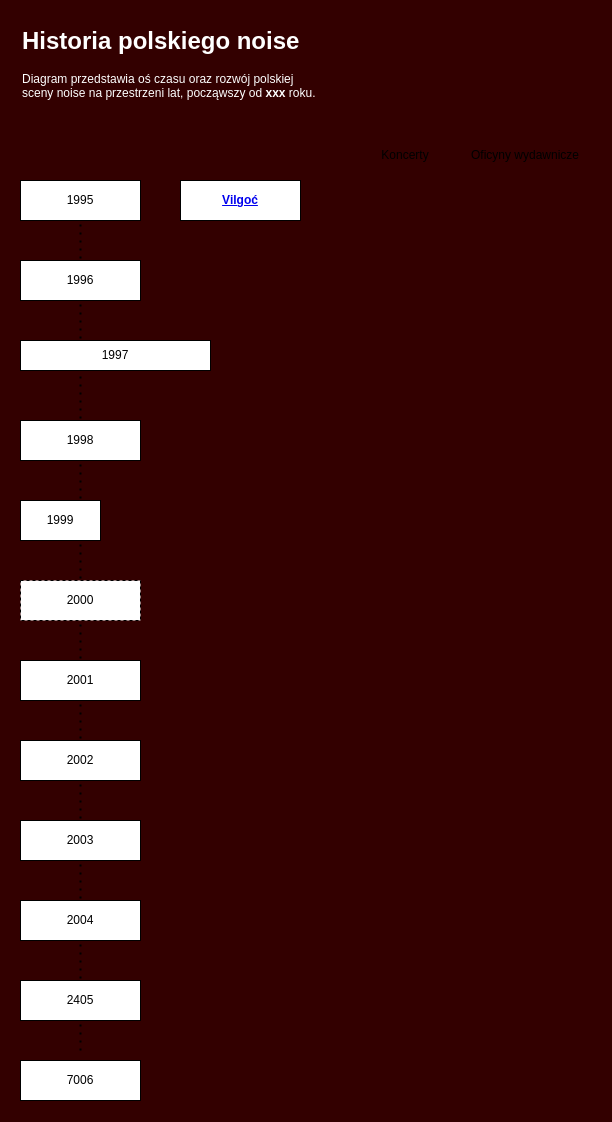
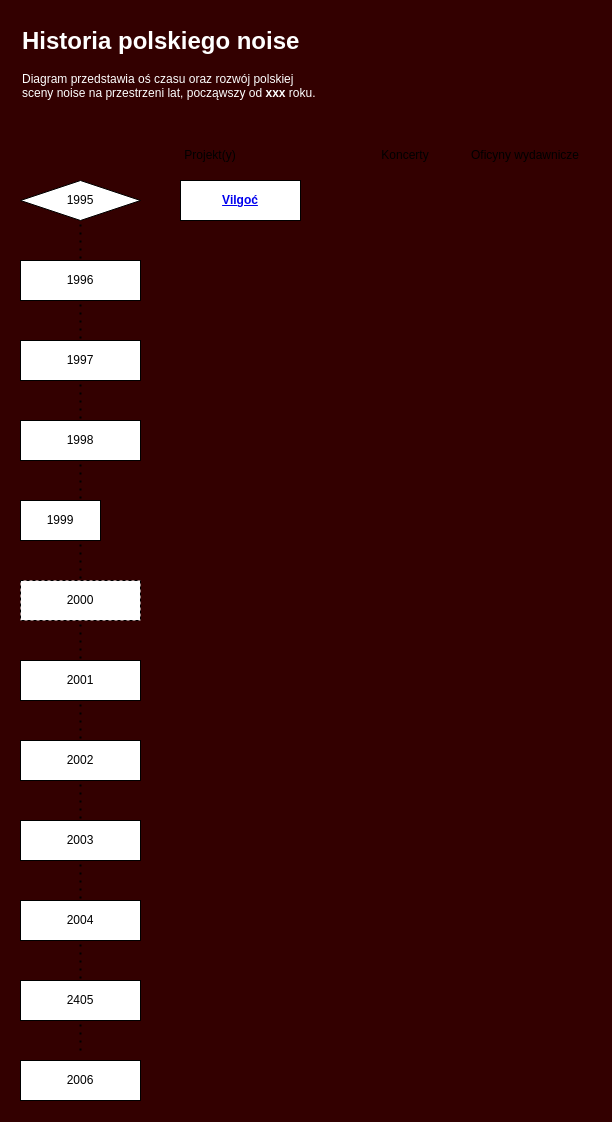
none -> (211, 156)
(81, 201) -> (81, 201)
(116, 356) -> (81, 361)
(81, 1081) -> (81, 1081)
